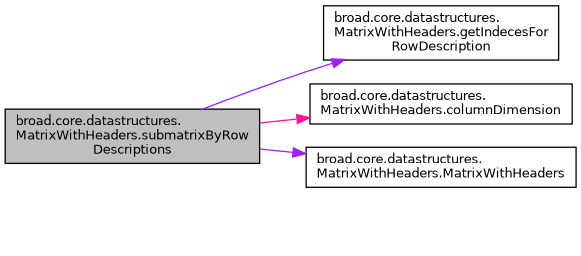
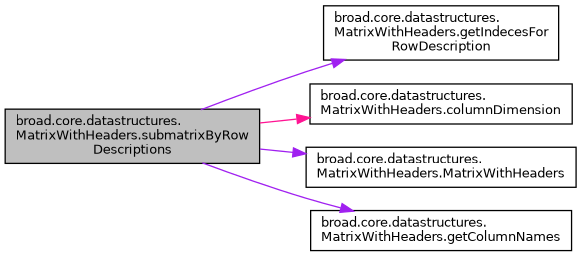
none -> (441, 231)
